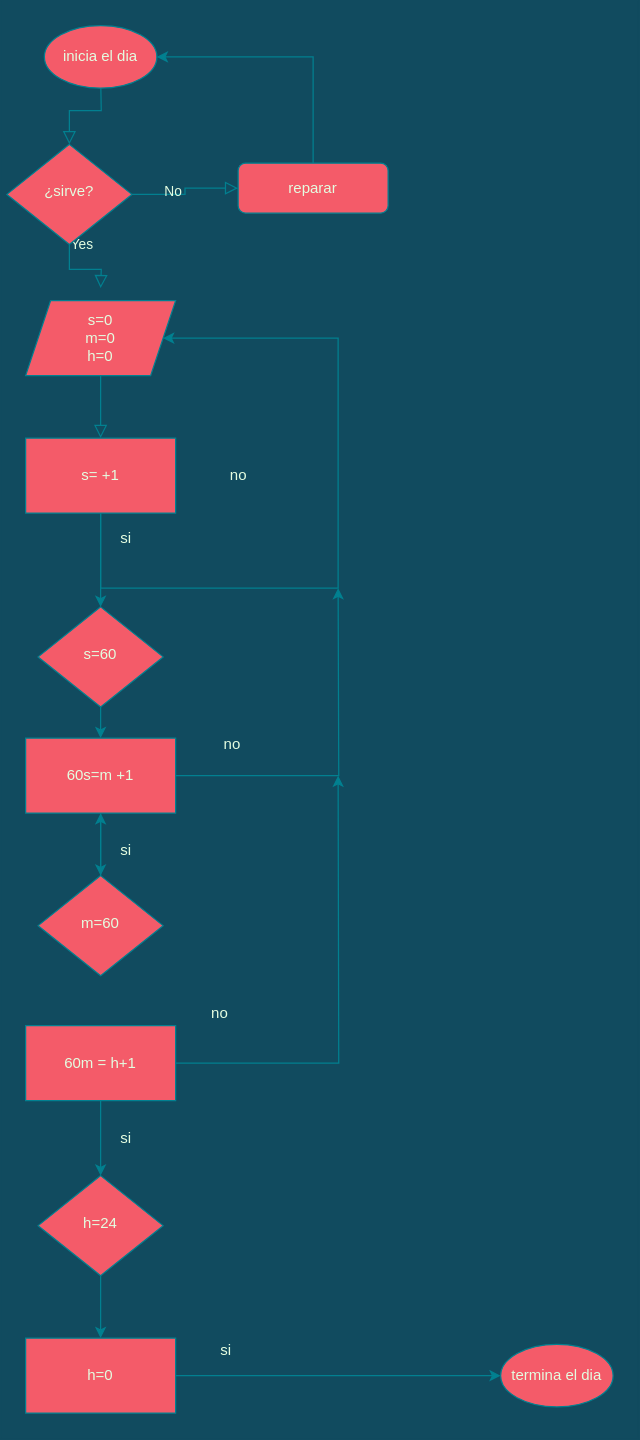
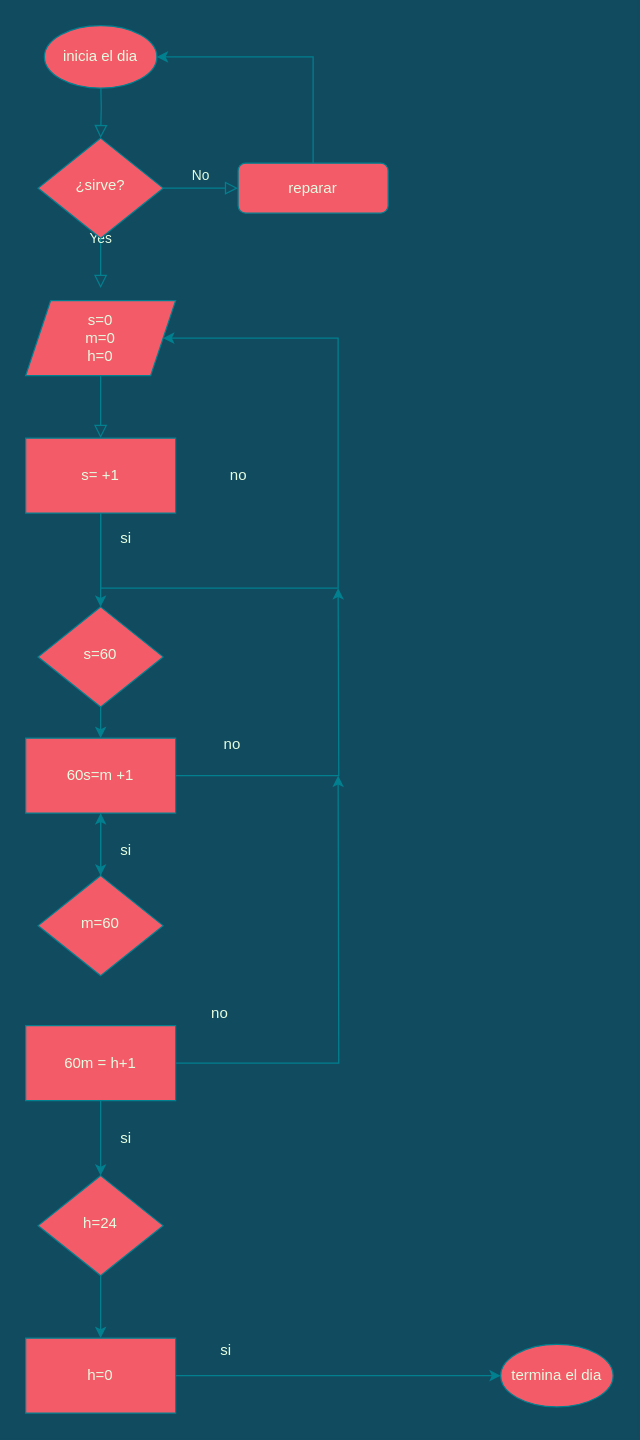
(69, 194) -> (101, 188)
